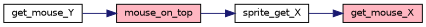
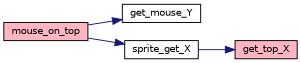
(95, 13) -> (100, 23)
(383, 13) -> (266, 50)
